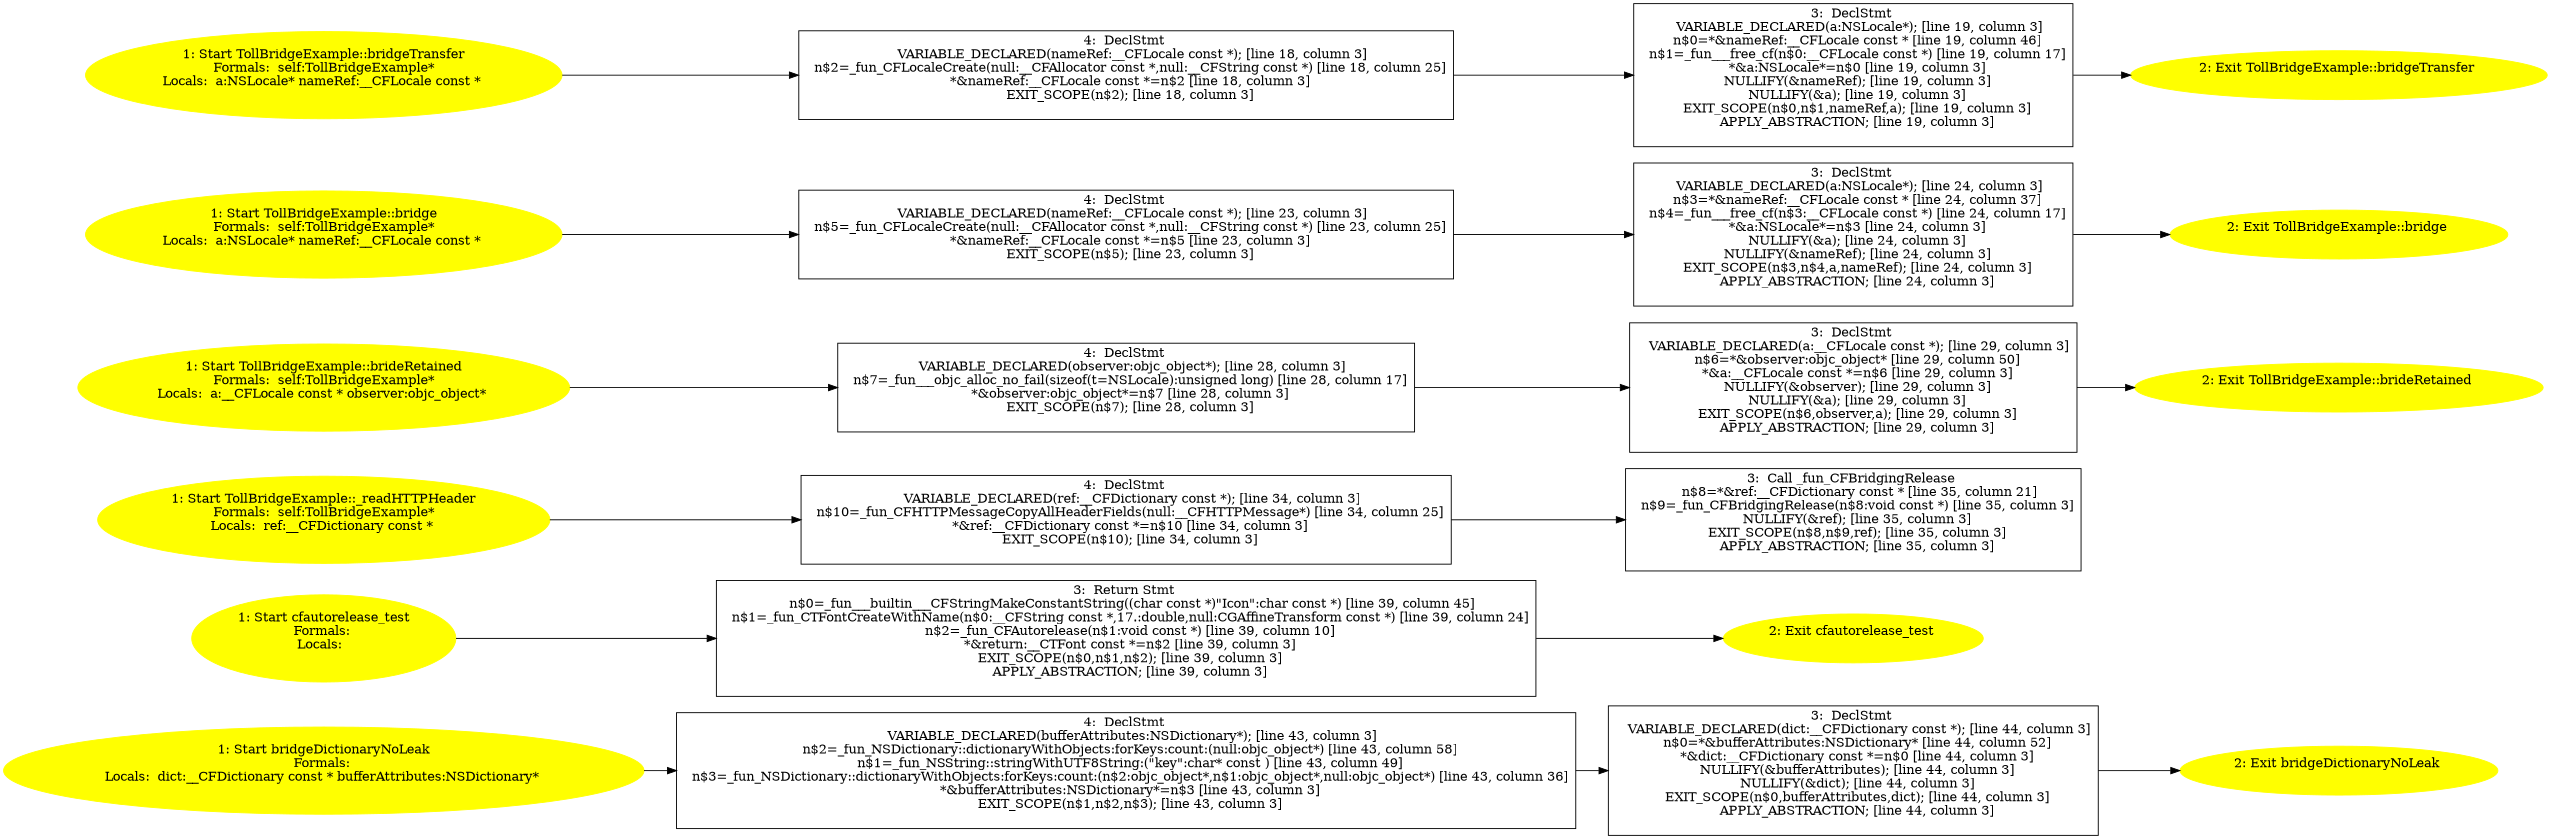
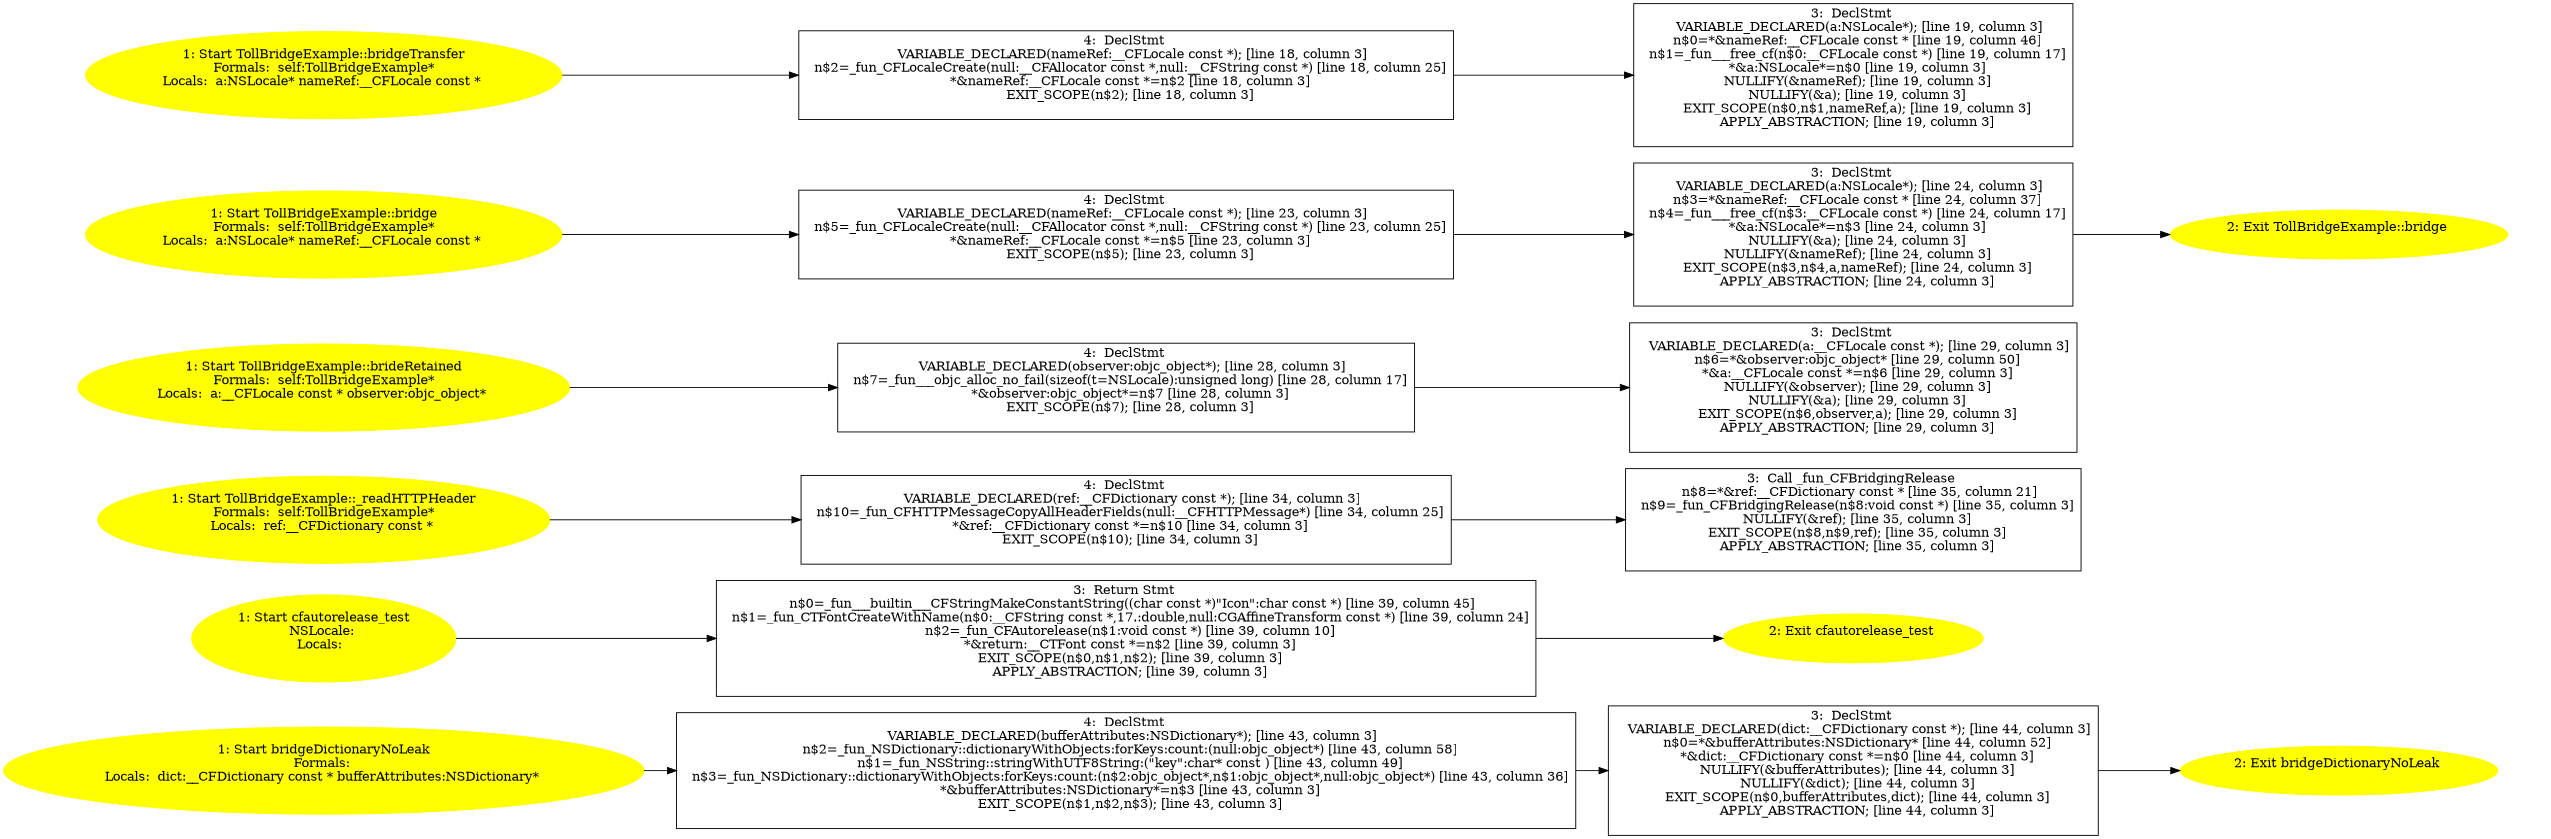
(2339, 75) -> none
(2339, 388) -> none
(324, 638) -> (324, 638)
